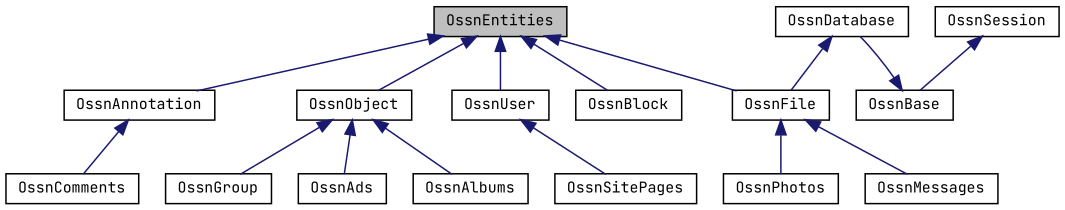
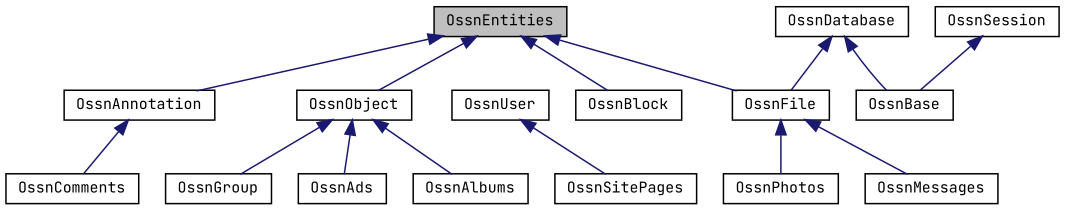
(878, 57) -> (869, 71)
(500, 71) -> none
